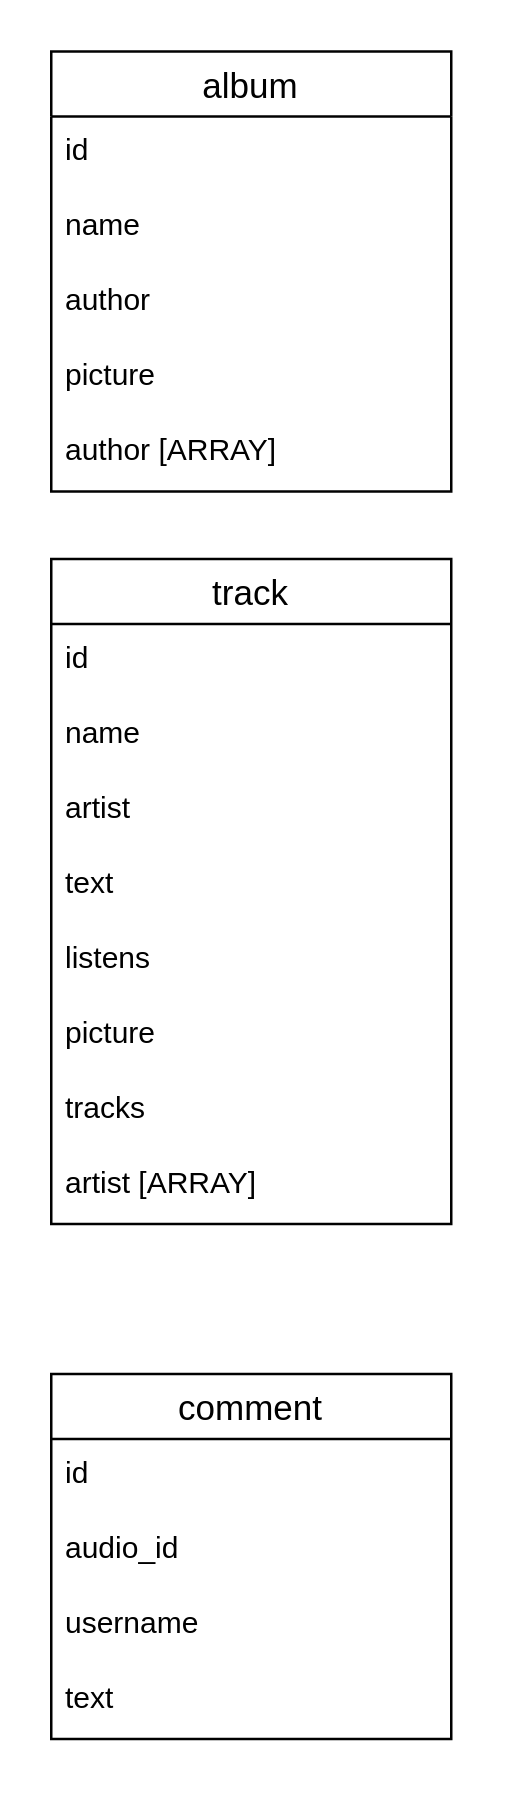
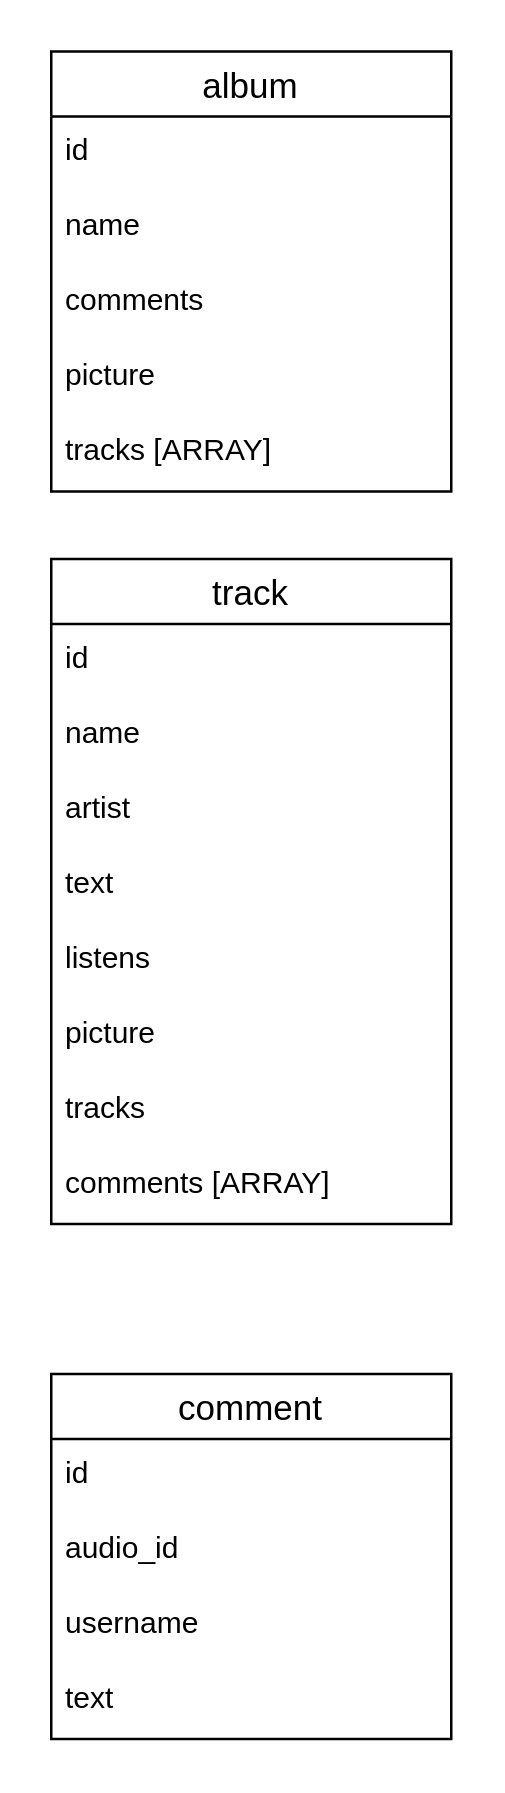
(115, 300) -> (132, 300)
(179, 450) -> (179, 450)
(175, 1183) -> (196, 1183)
